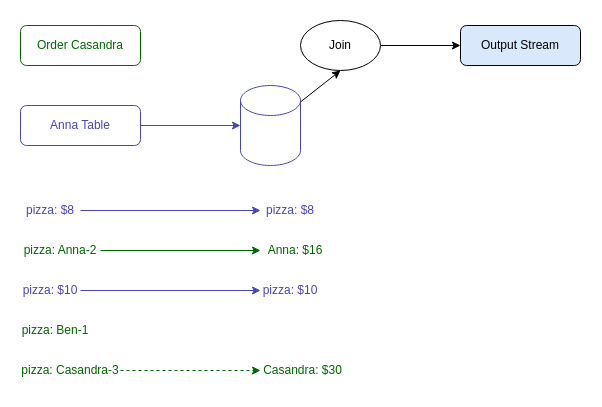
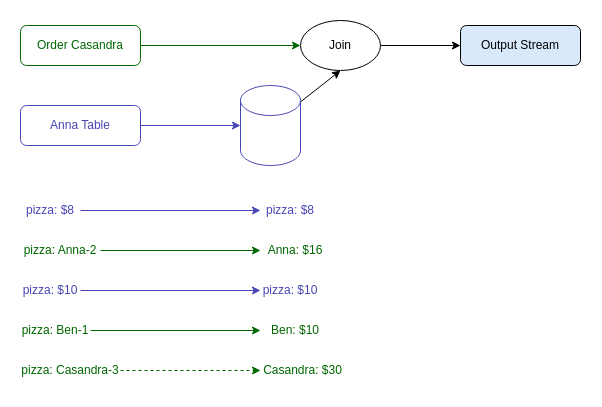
none -> (217, 46)
none -> (172, 331)
none -> (296, 331)
